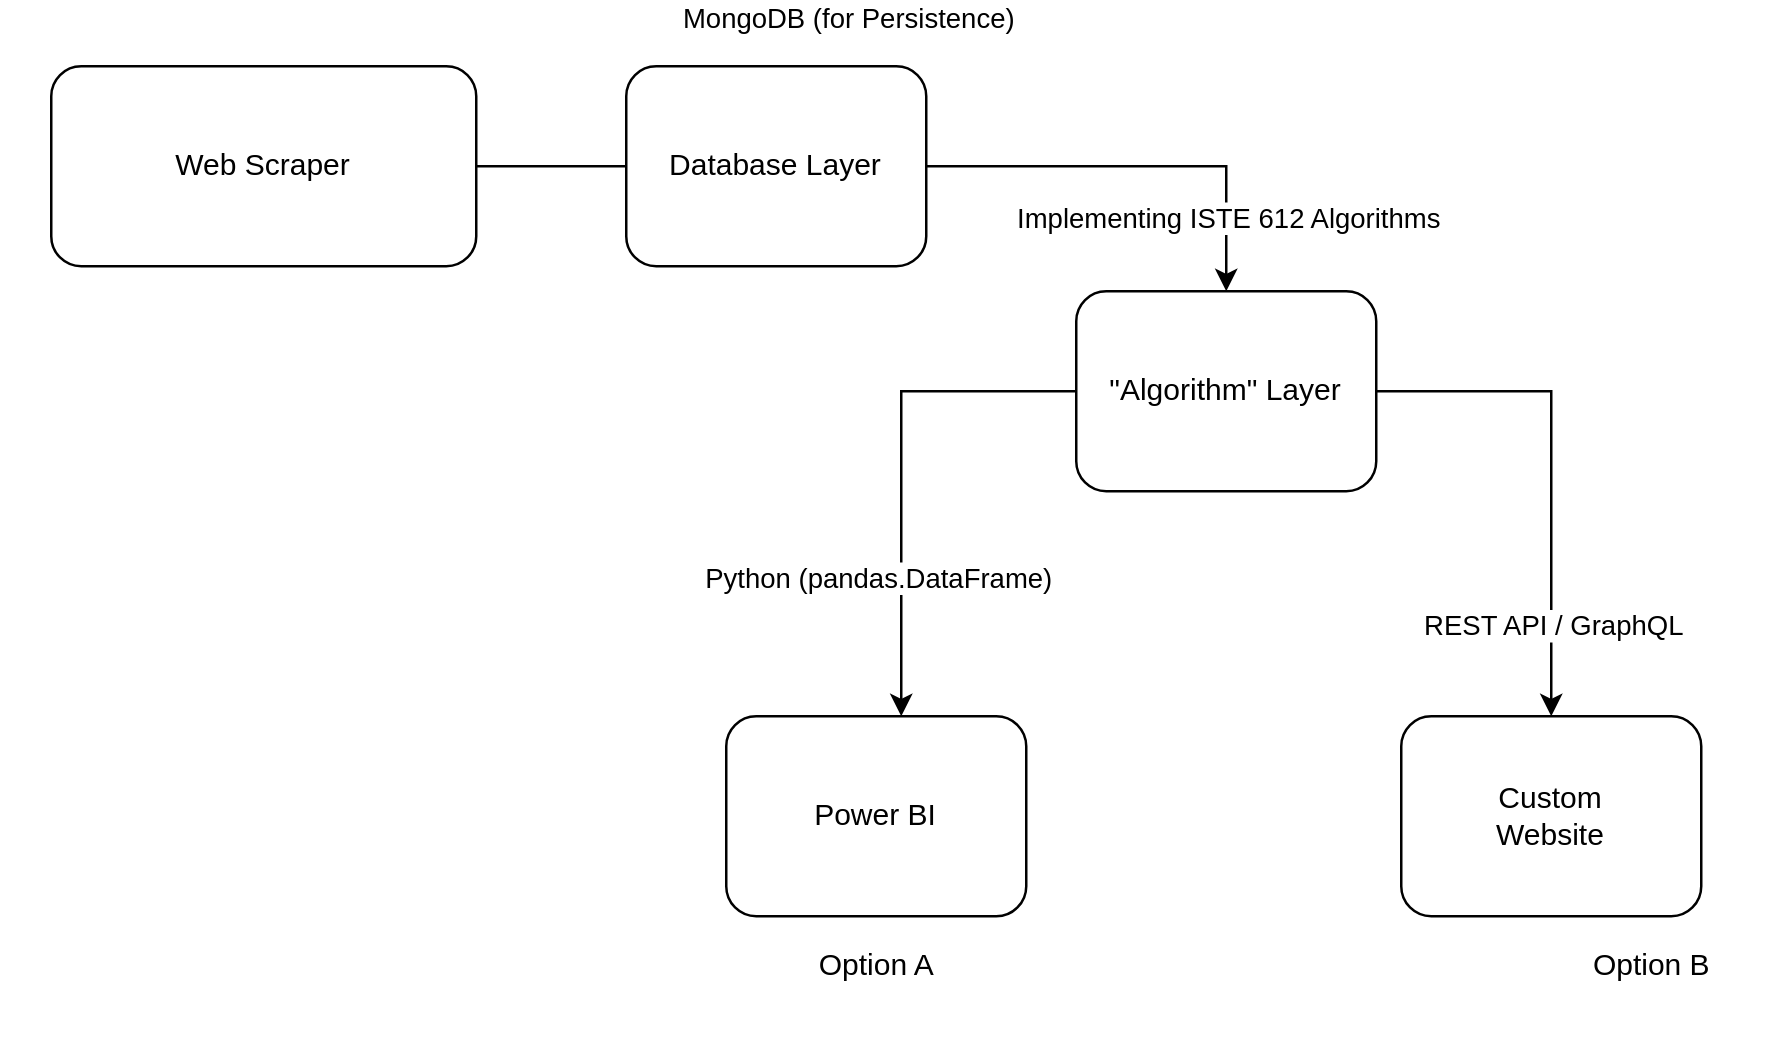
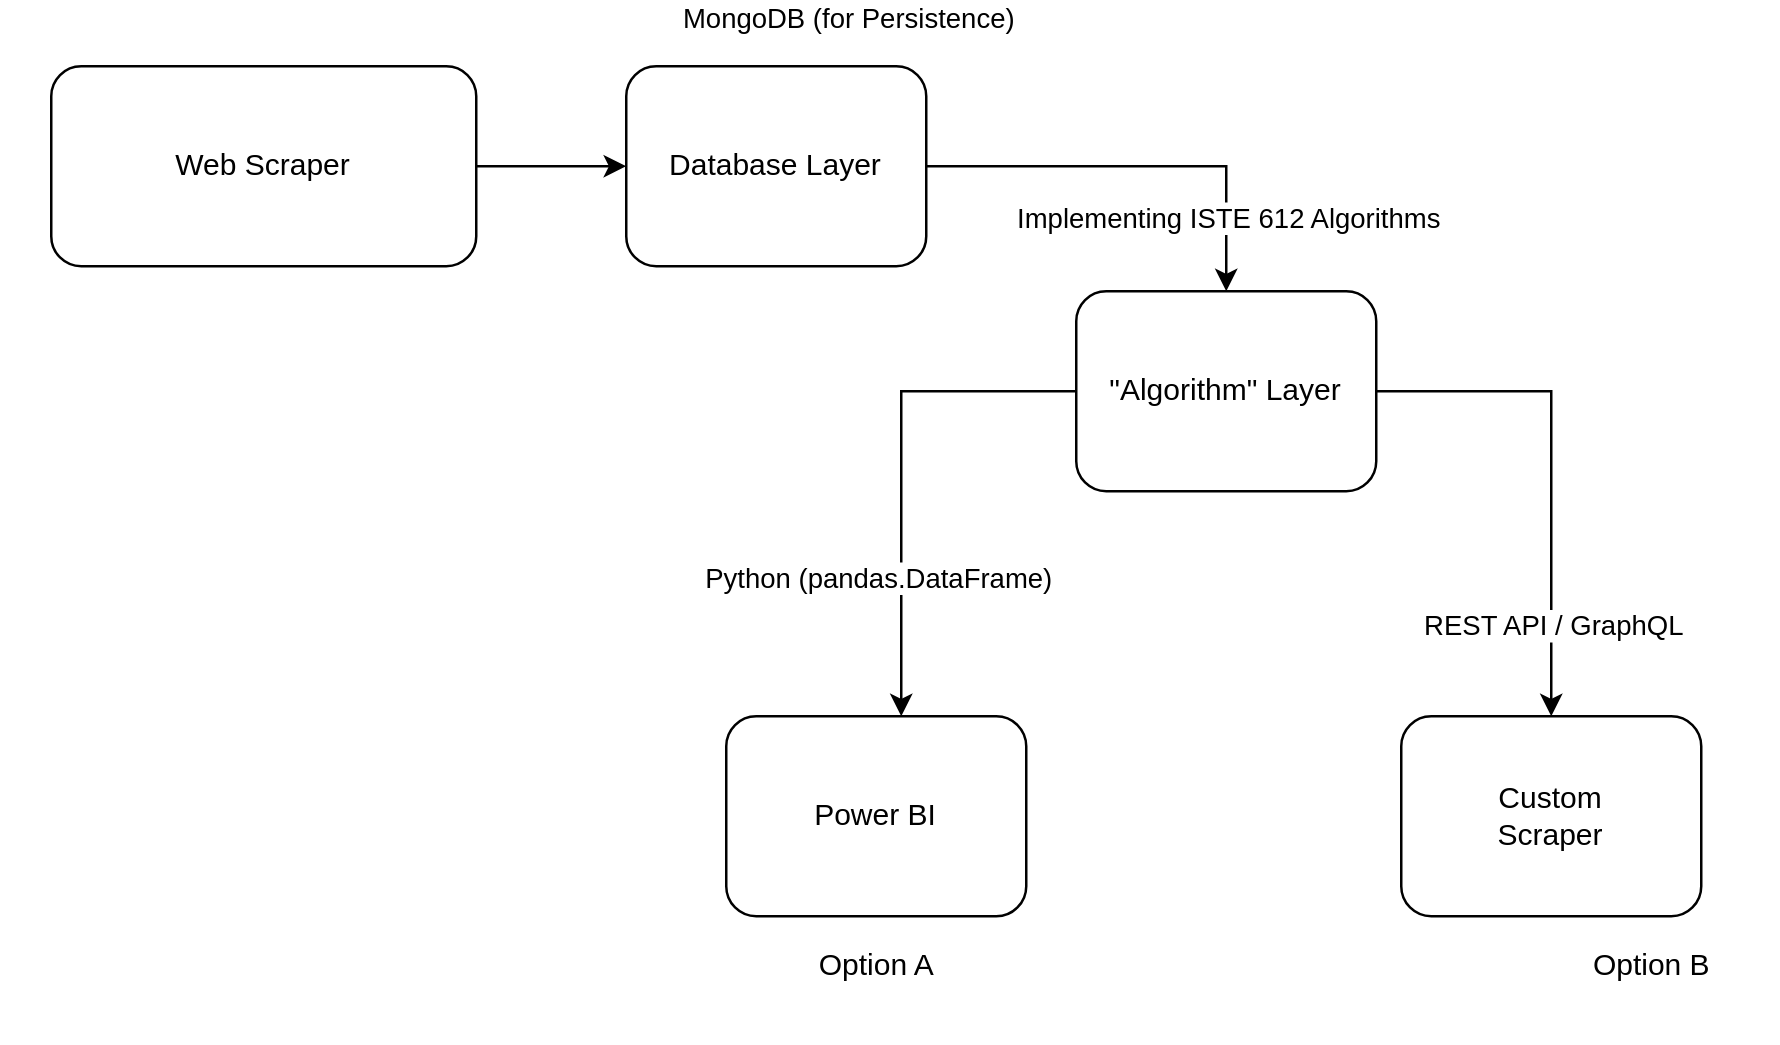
(615, 166) -> (608, 166)
(1551, 816) -> (1551, 816)
